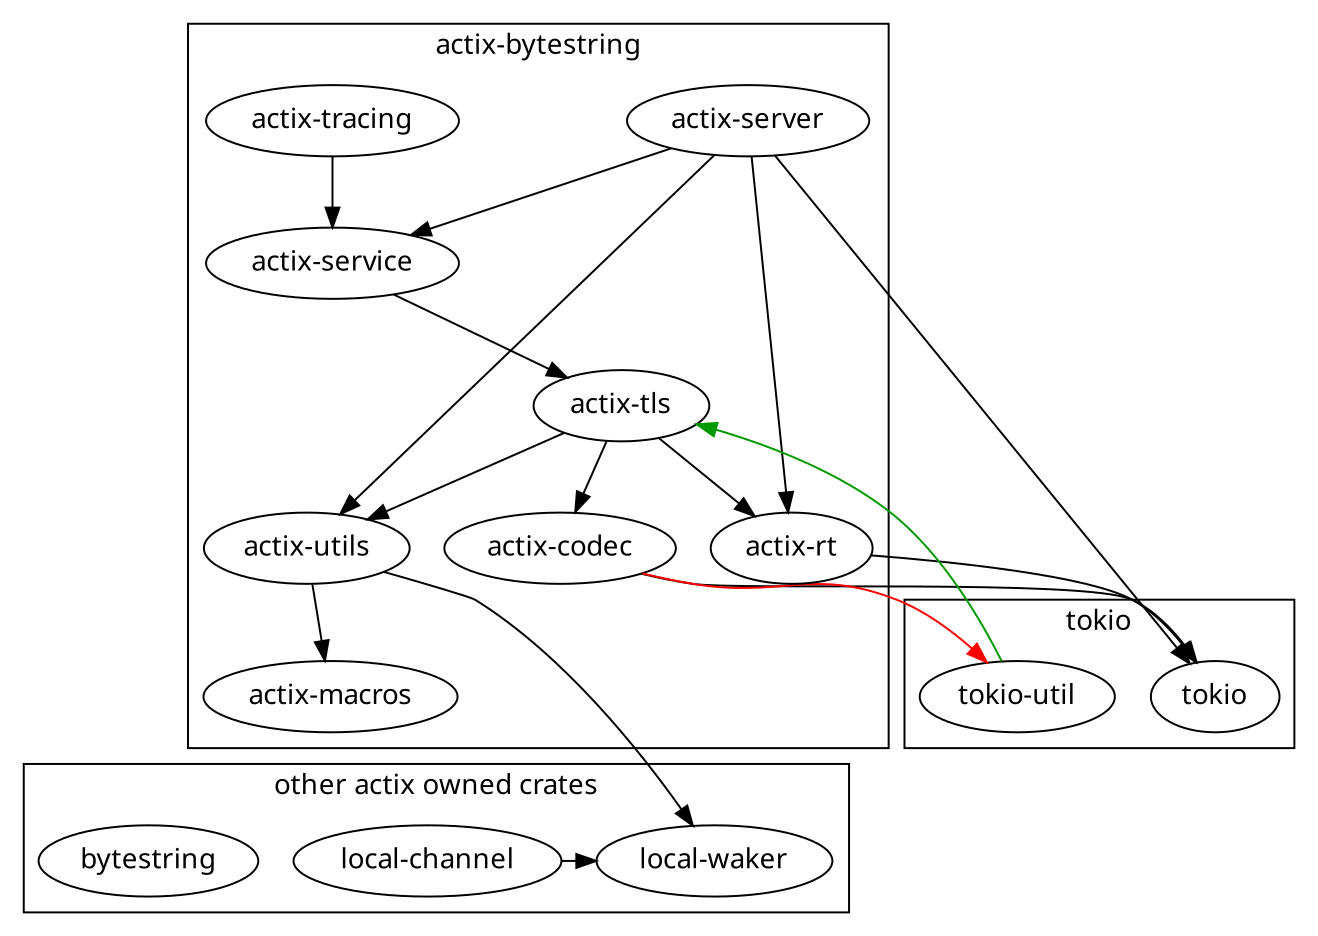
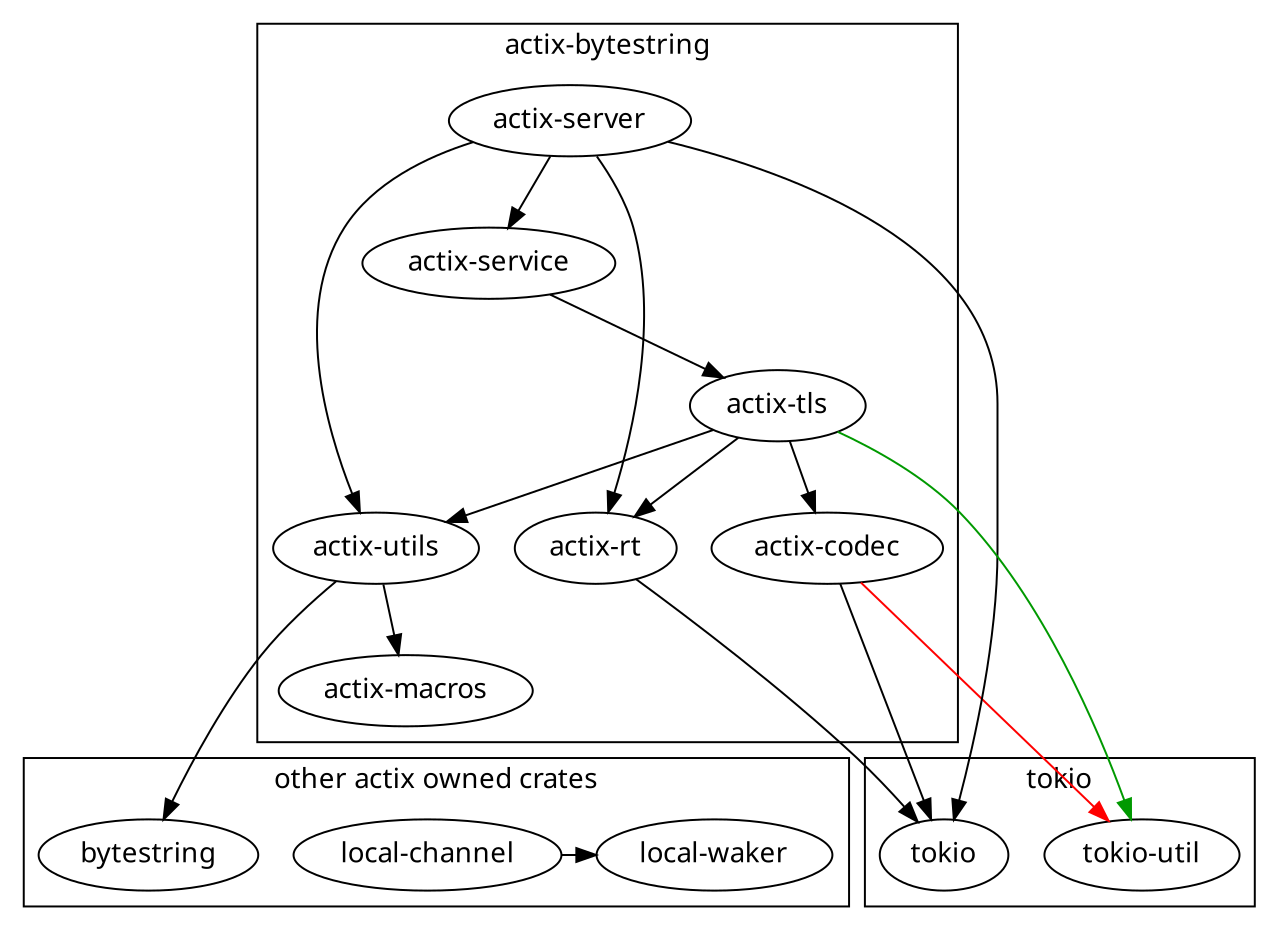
(332, 121) -> none
(902, 523) -> (1018, 585)
(554, 661) -> (242, 682)
